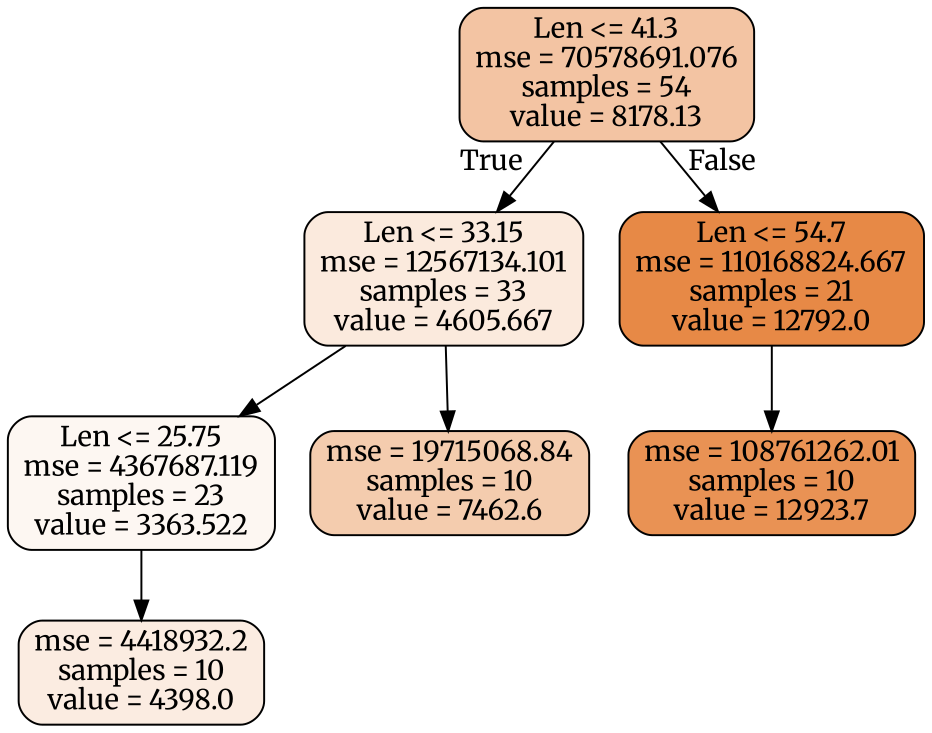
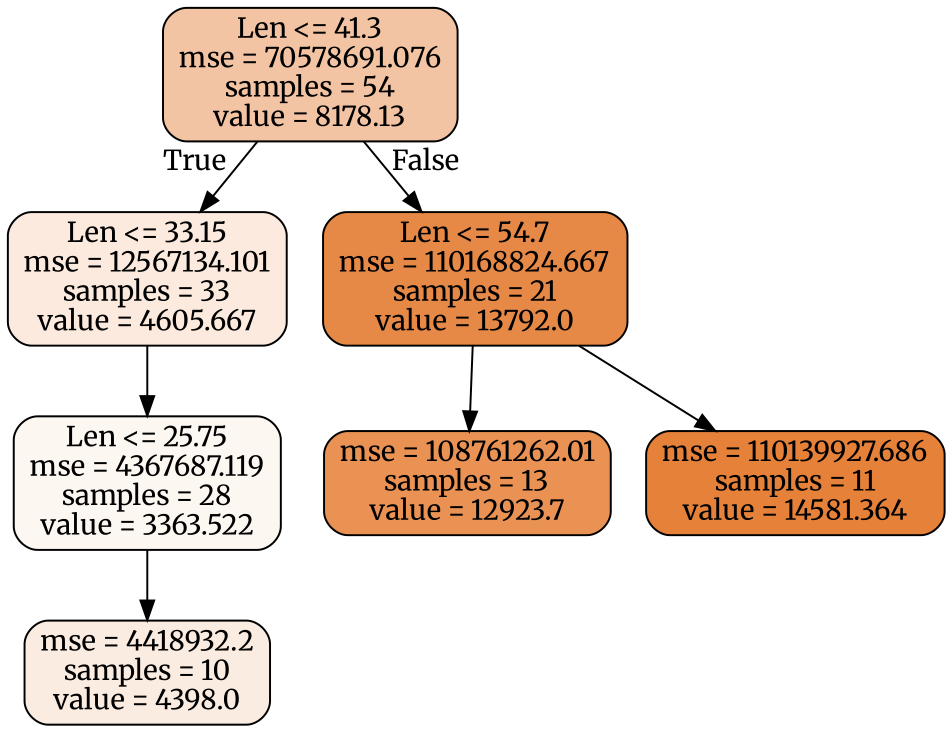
(772, 279) -> (475, 279)
(141, 483) -> (147, 483)
(450, 483) -> none
(772, 483) -> (467, 483)
none -> (795, 483)
